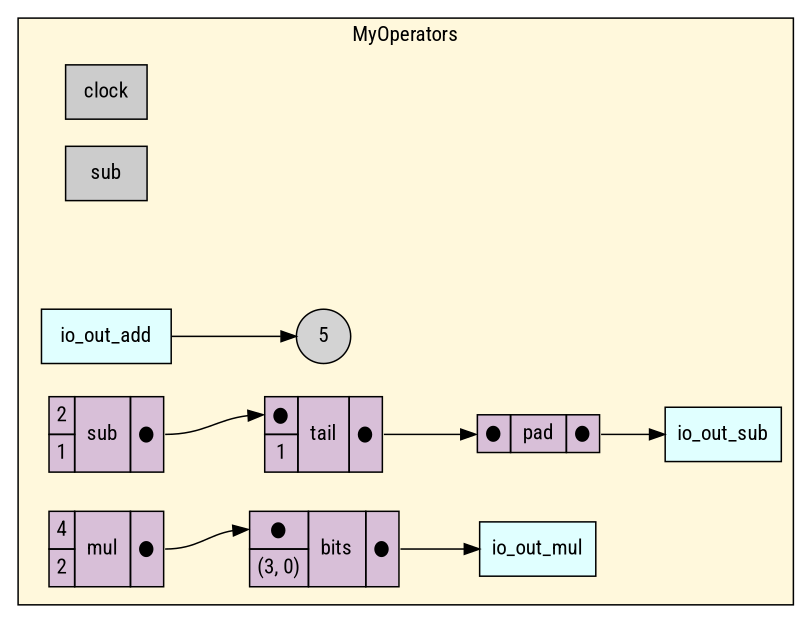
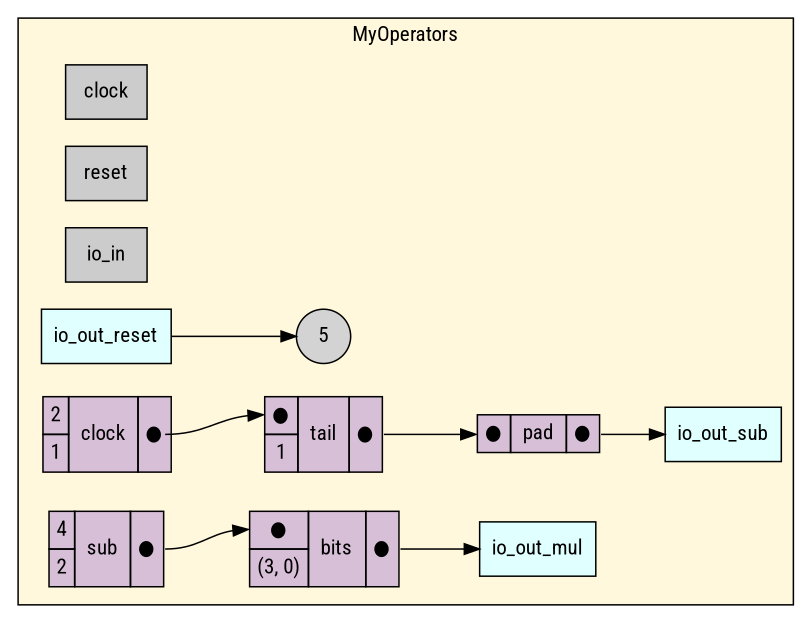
(106, 173) -> (106, 173)
none -> (106, 255)
(106, 336) -> (106, 336)
(103, 434) -> (103, 434)
(103, 548) -> (103, 548)
